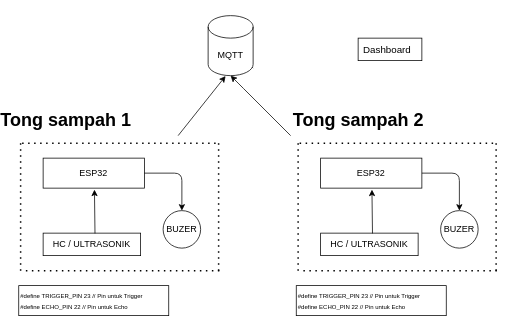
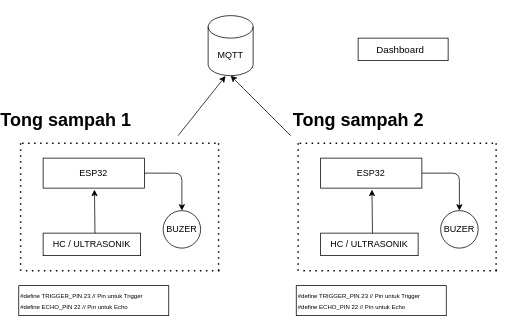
(390, 49) -> (403, 49)
